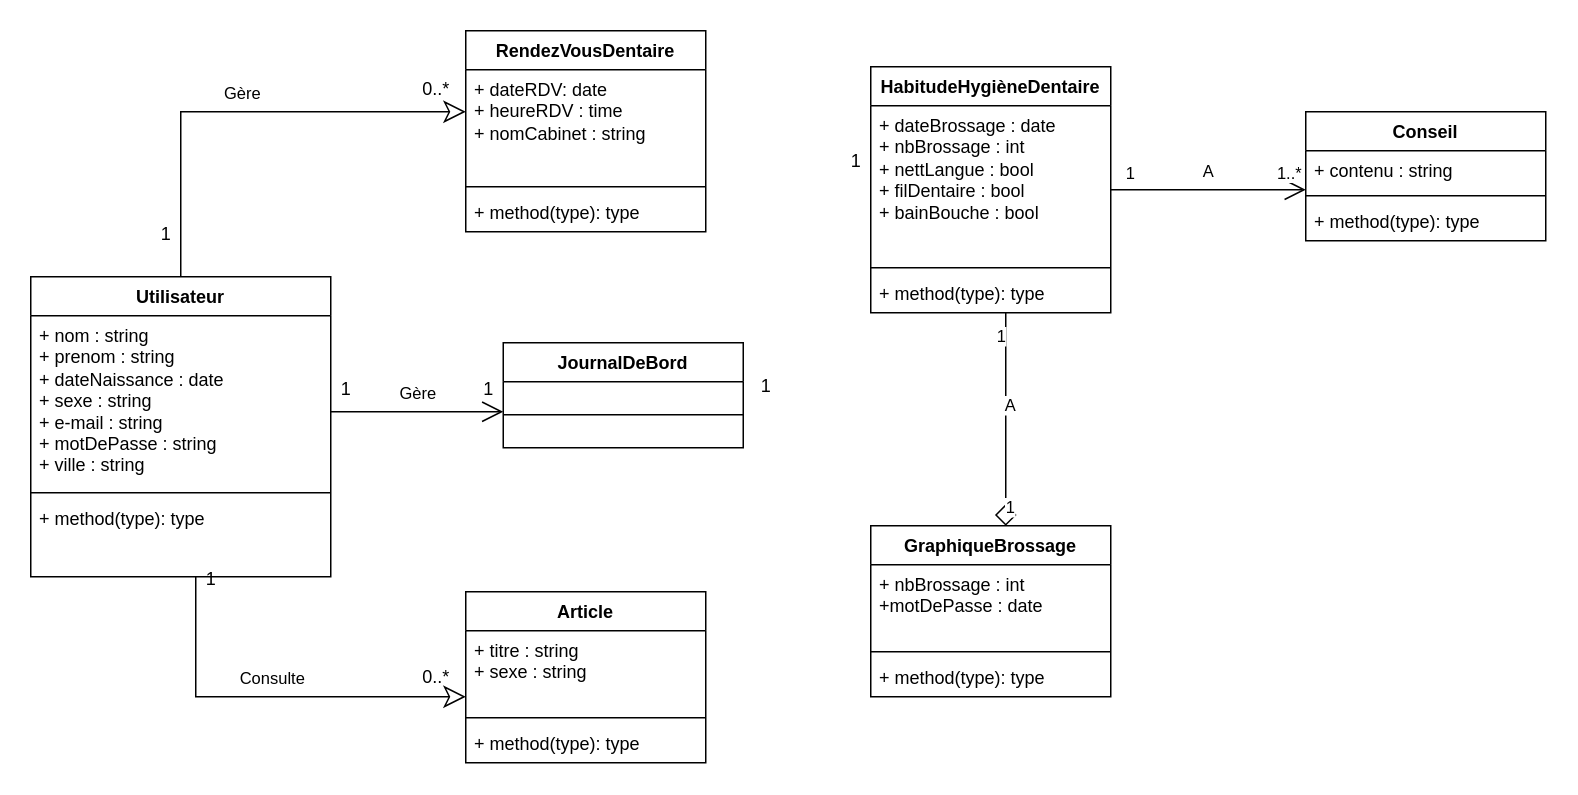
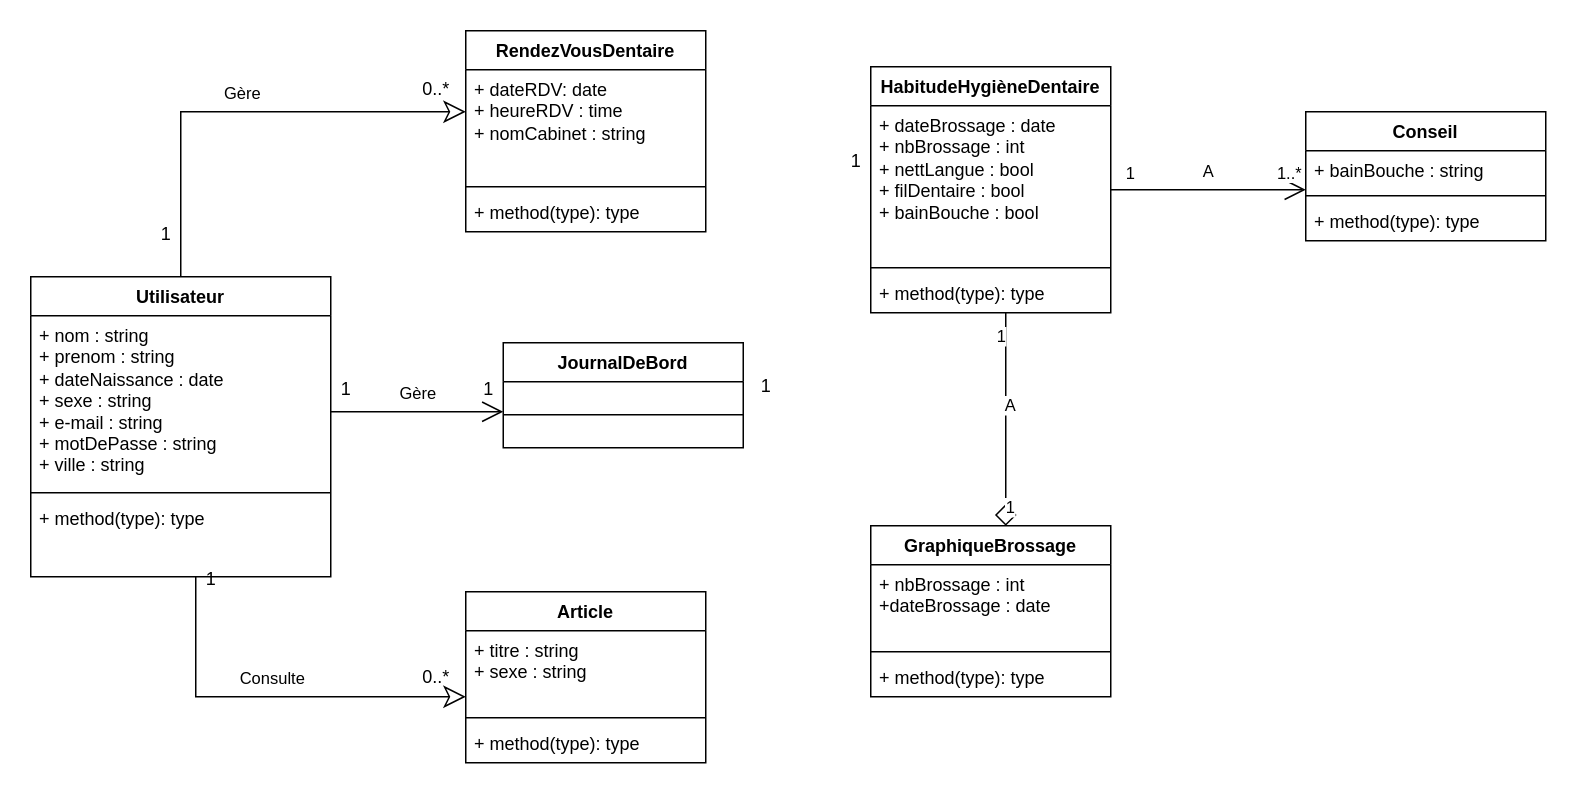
(1394, 172) -> (1407, 172)
(963, 597) -> (974, 597)
